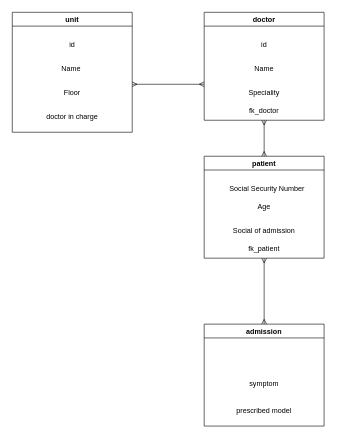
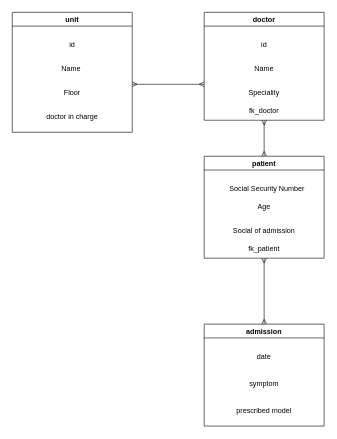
none -> (264, 357)
